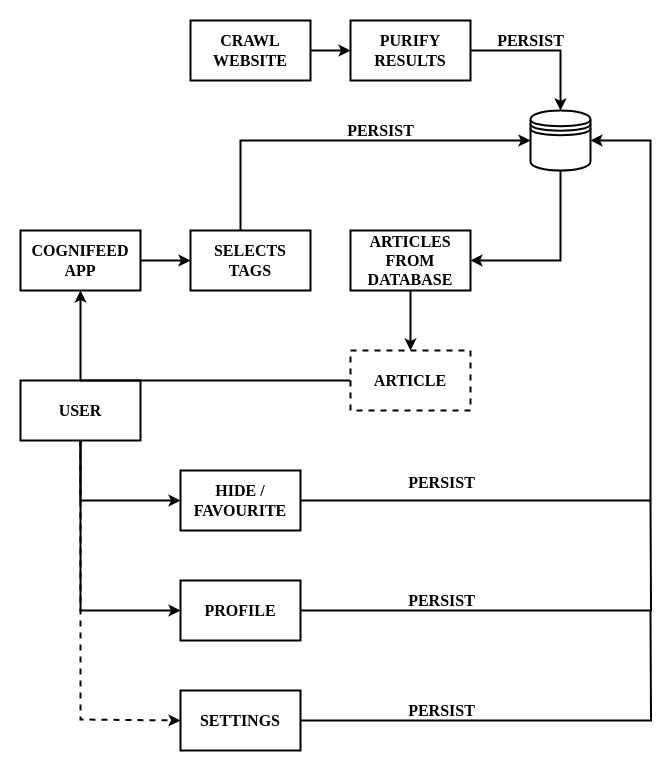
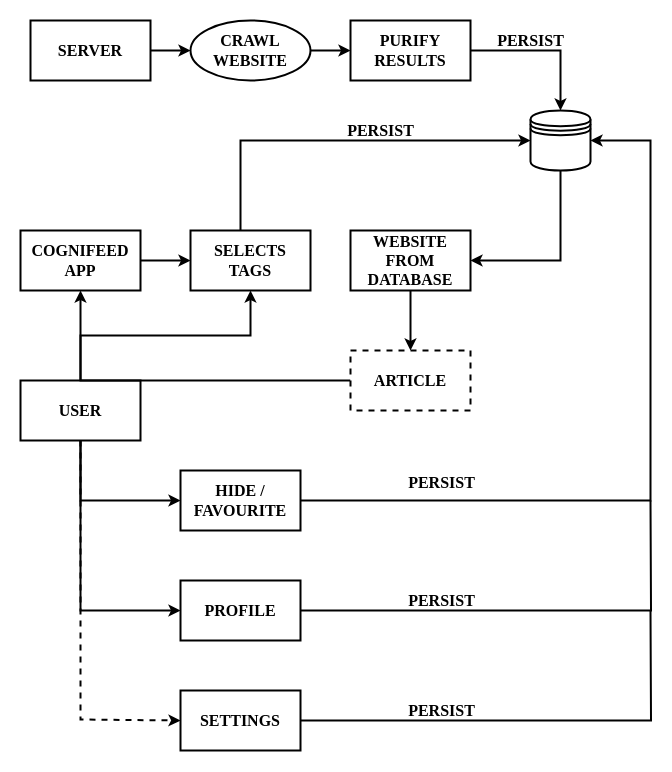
none -> (91, 51)
none -> (166, 51)
(251, 51) -> (251, 51)
(411, 261) -> (411, 261)
none -> (184, 336)
